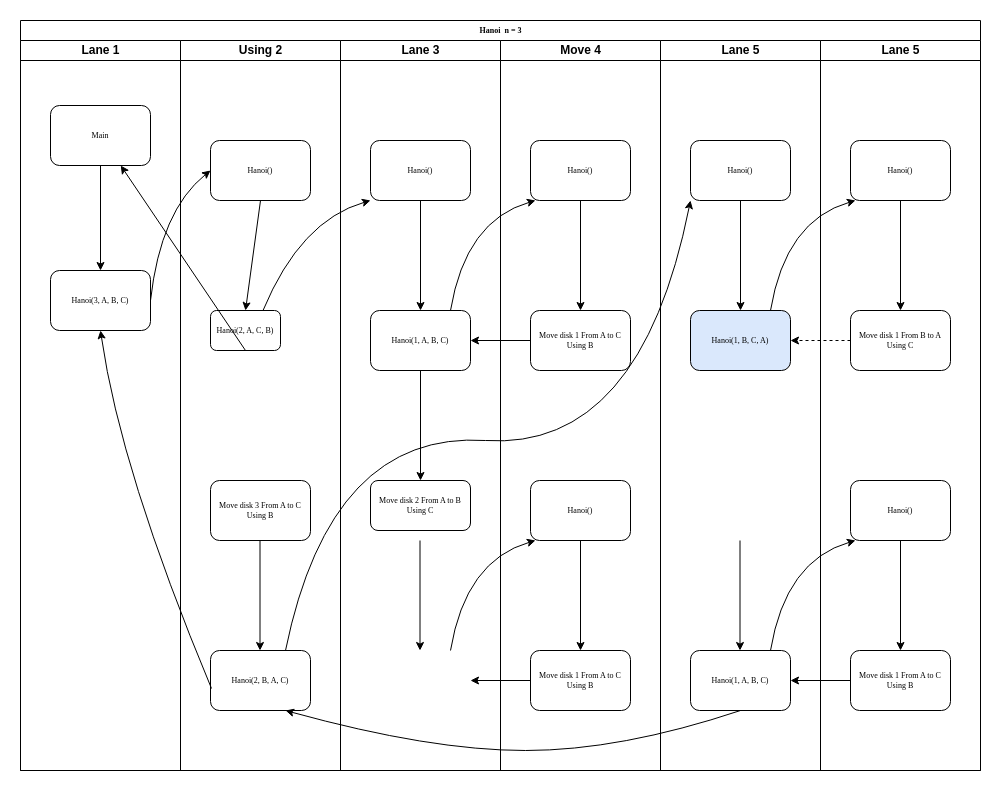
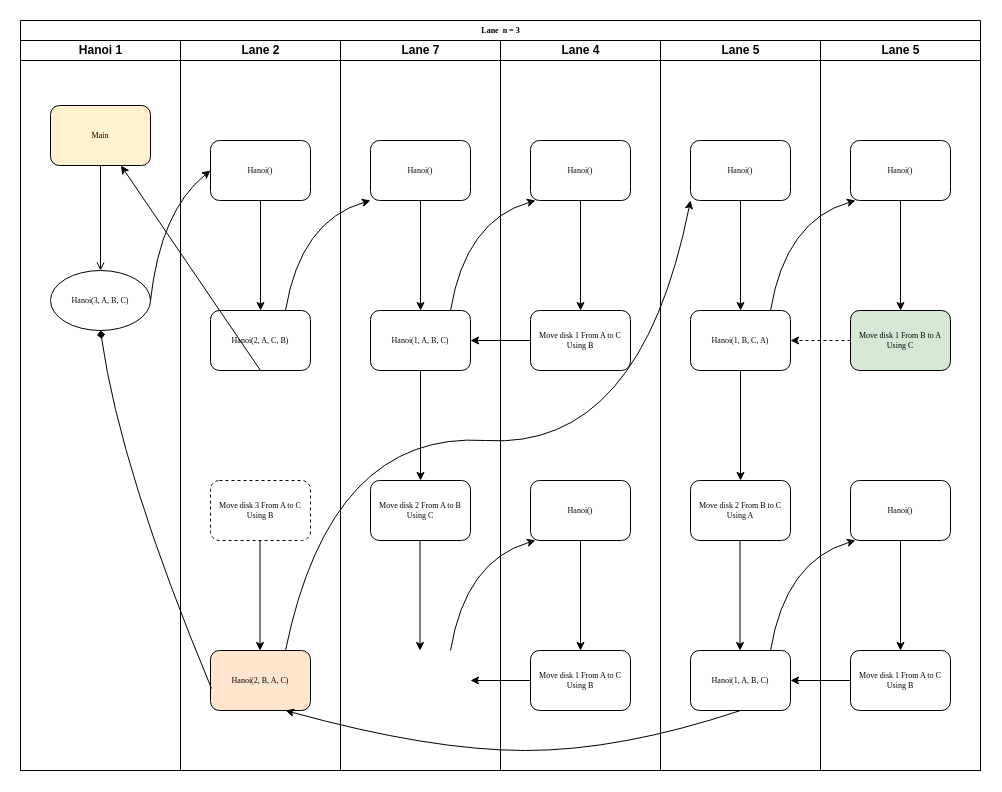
(501, 31) -> (501, 31)
(101, 51) -> (101, 51)
(261, 51) -> (261, 51)
(421, 51) -> (421, 51)
(581, 51) -> (581, 51)
(101, 136) -> (101, 136)
(101, 262) -> (101, 264)
(101, 301) -> (101, 301)
(246, 331) -> (261, 341)
(102, 338) -> (102, 339)
(741, 341) -> (741, 341)
(901, 341) -> (901, 341)
none -> (741, 422)
(421, 506) -> (421, 511)
(261, 511) -> (261, 511)
none -> (741, 511)
(261, 681) -> (261, 681)
